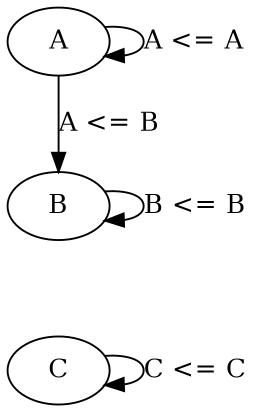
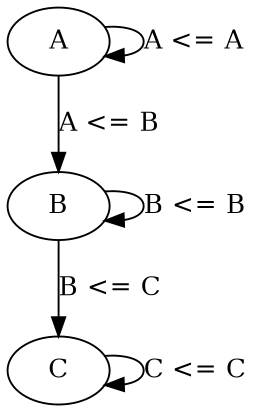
none -> (59, 279)
